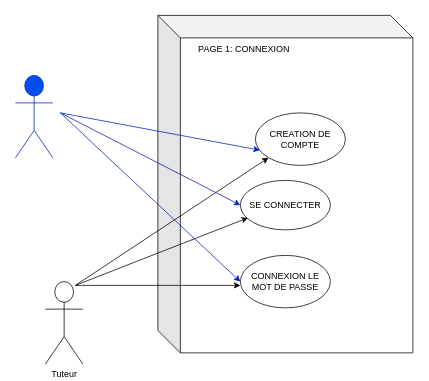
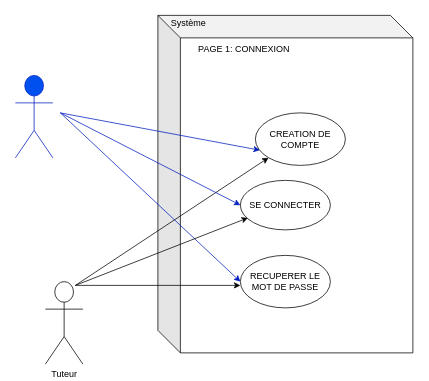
none -> (189, 23)
(285, 282) -> (285, 282)
